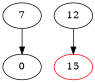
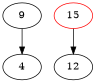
(22, 16) -> (22, 16)
(73, 38) -> (73, 38)
(22, 67) -> (22, 67)
